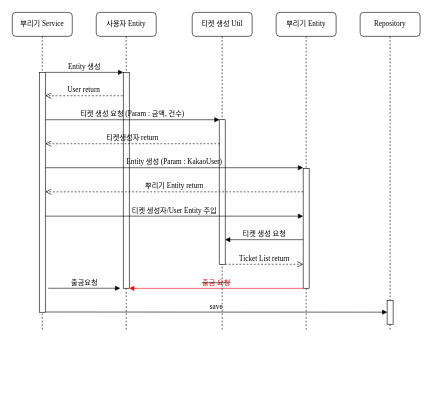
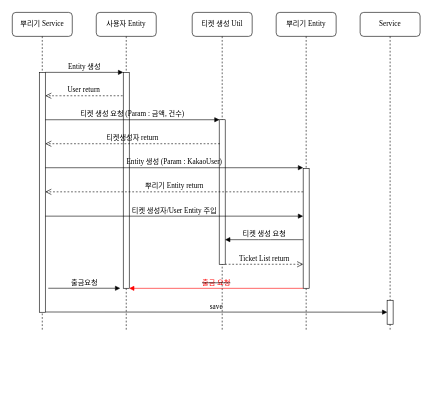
(390, 24) -> (390, 24)
